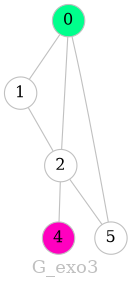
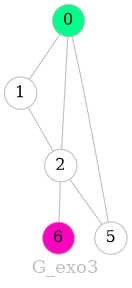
(59, 238) -> (59, 238)
